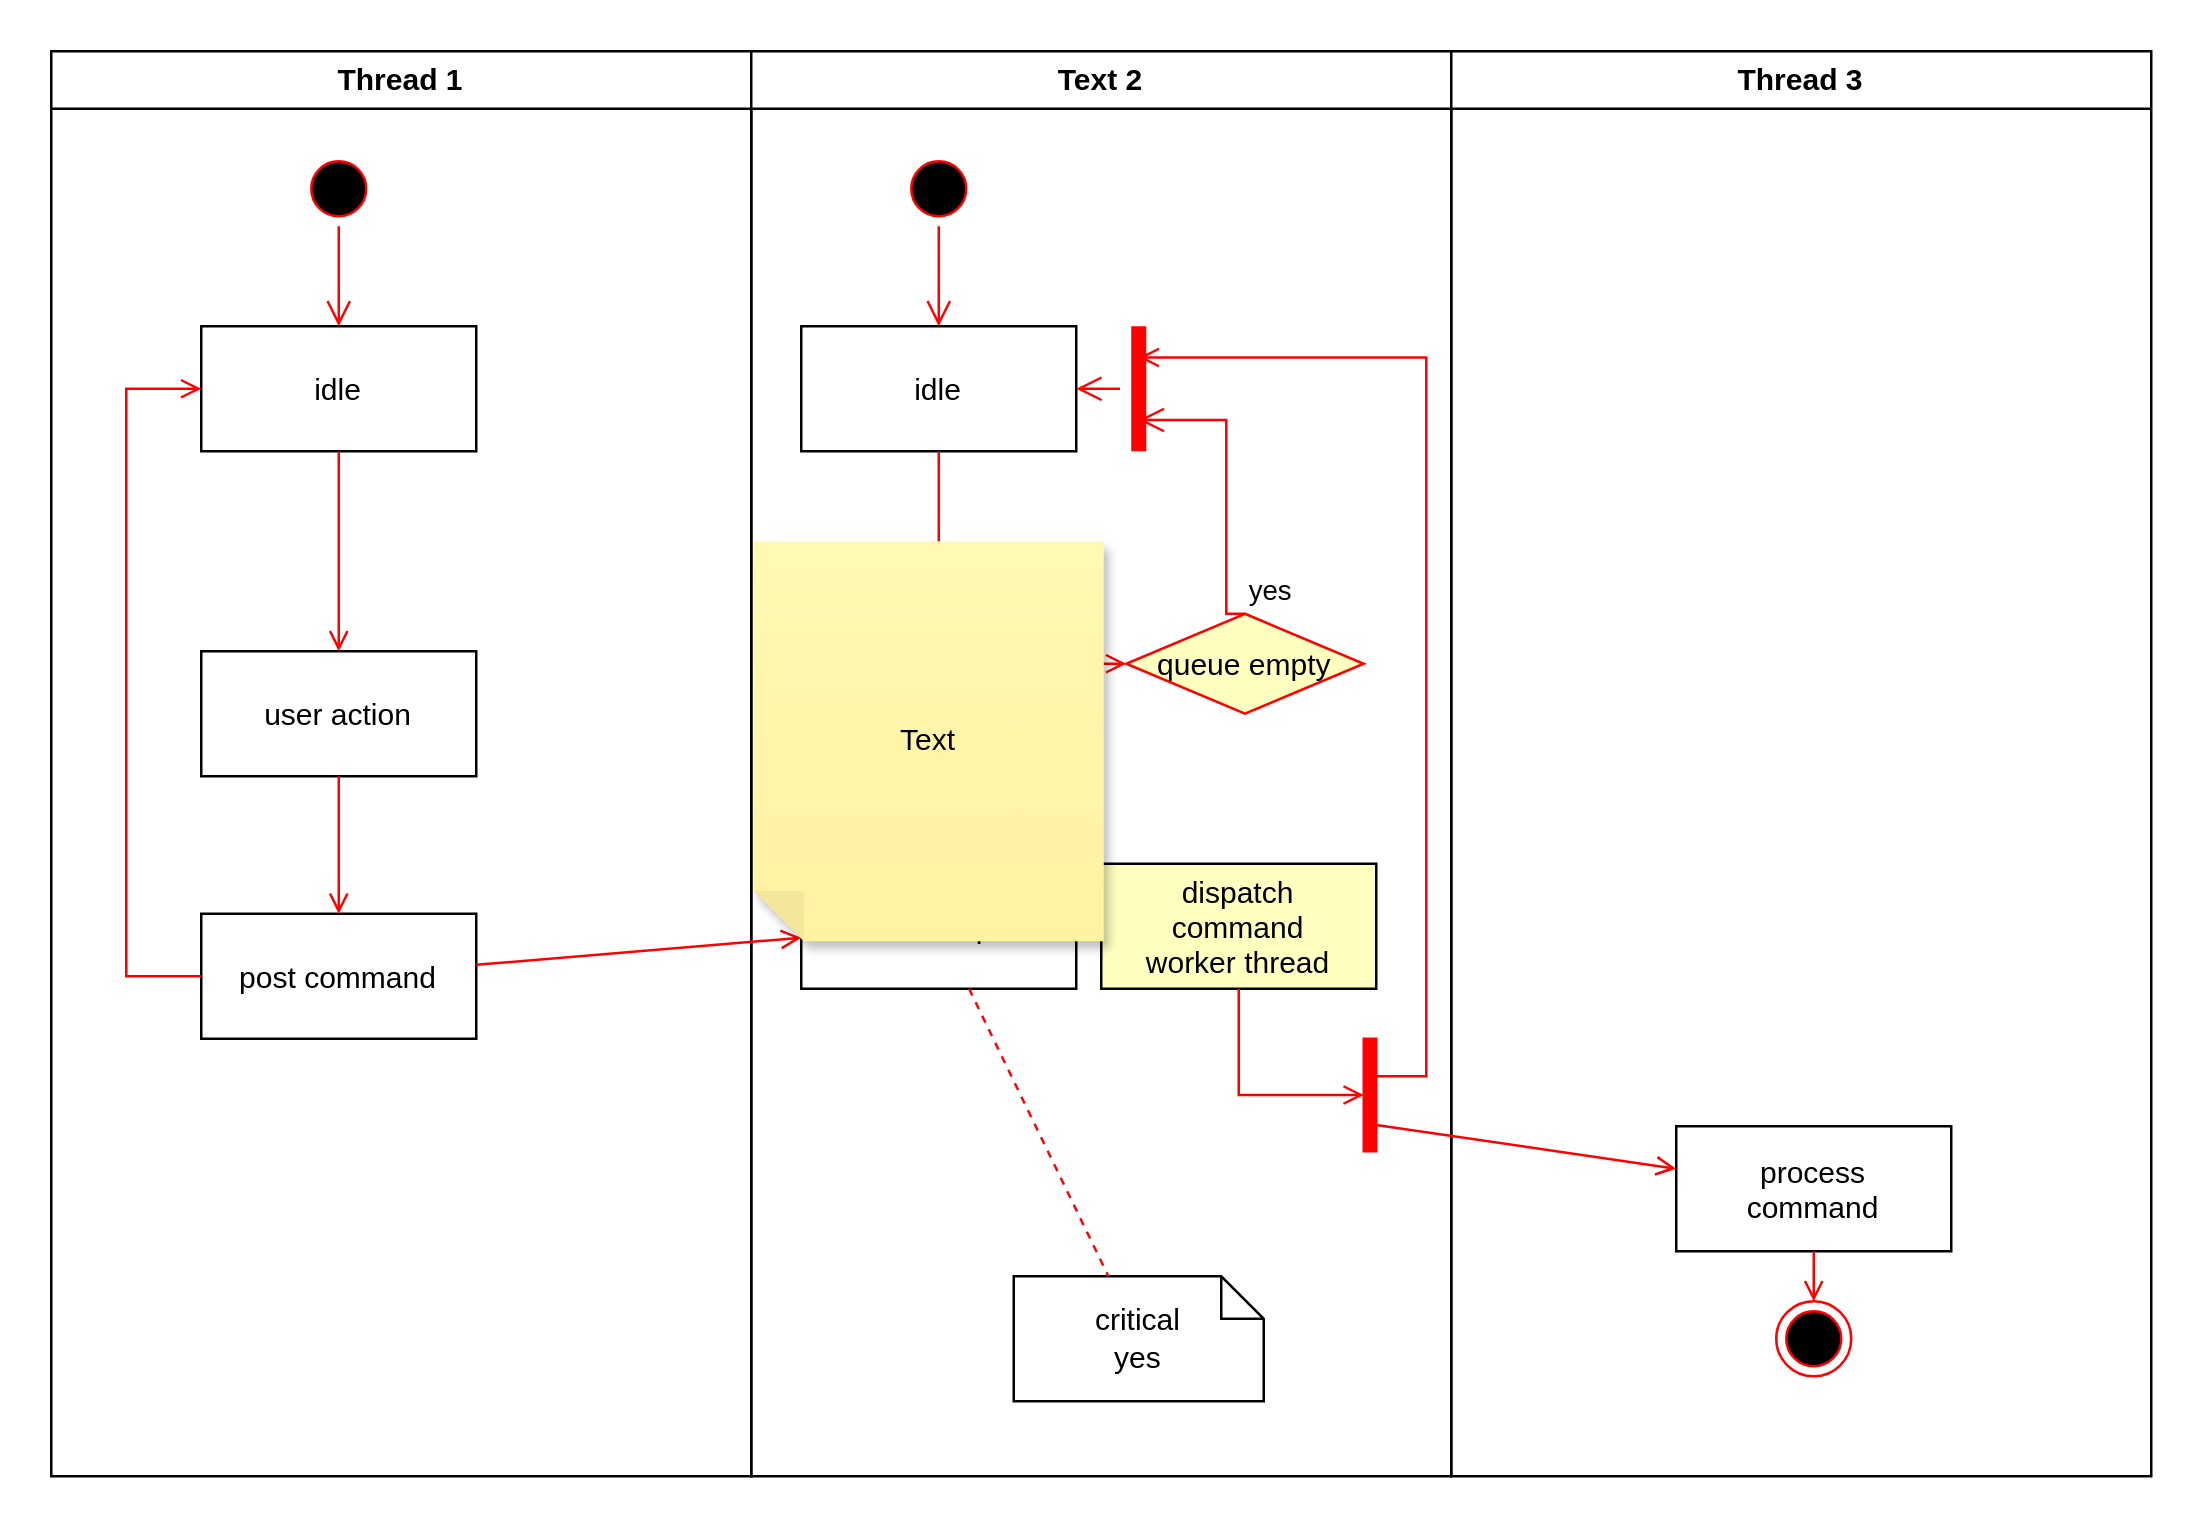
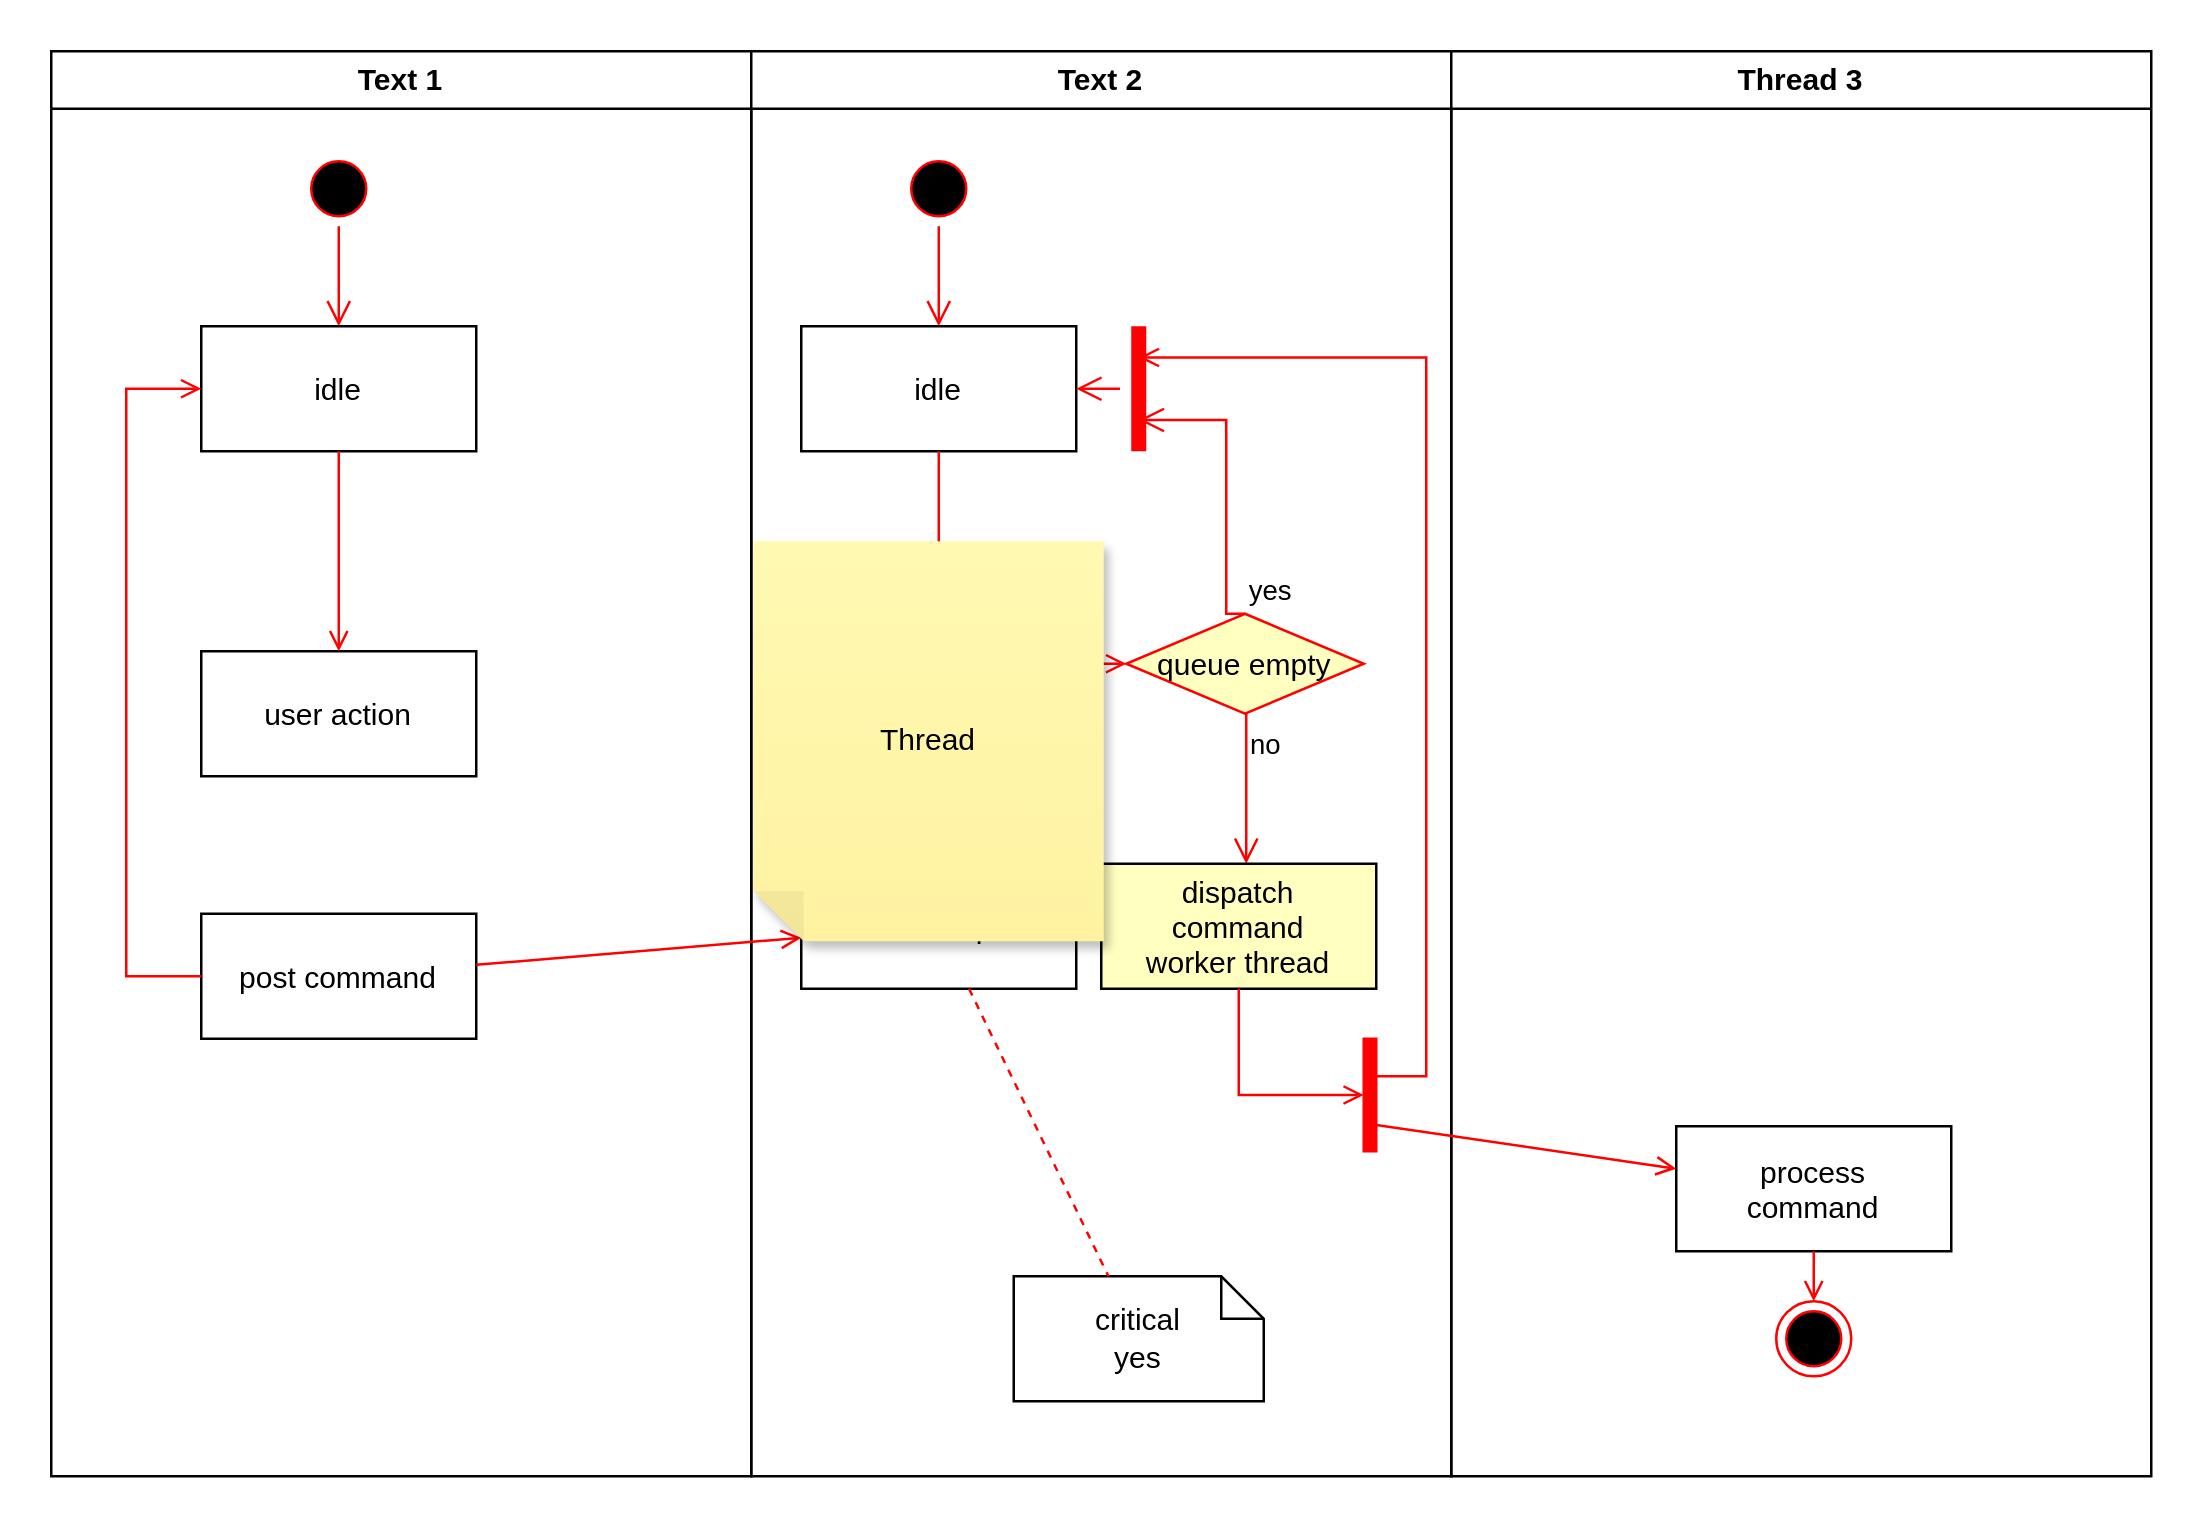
(401, 81) -> (401, 81)
(929, 741) -> (929, 741)
none -> (1246, 786)
(339, 842) -> none
